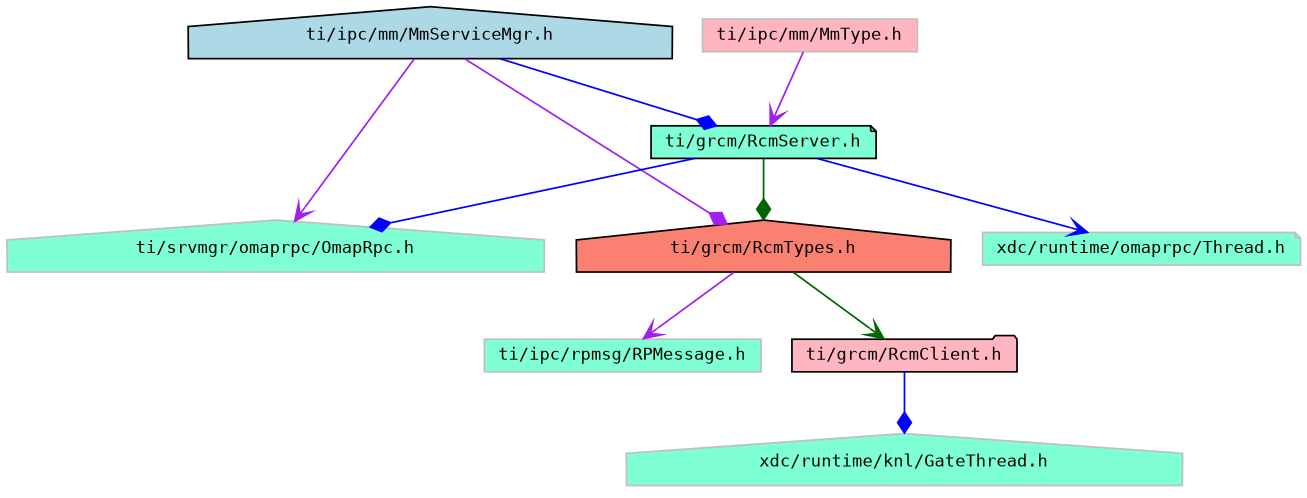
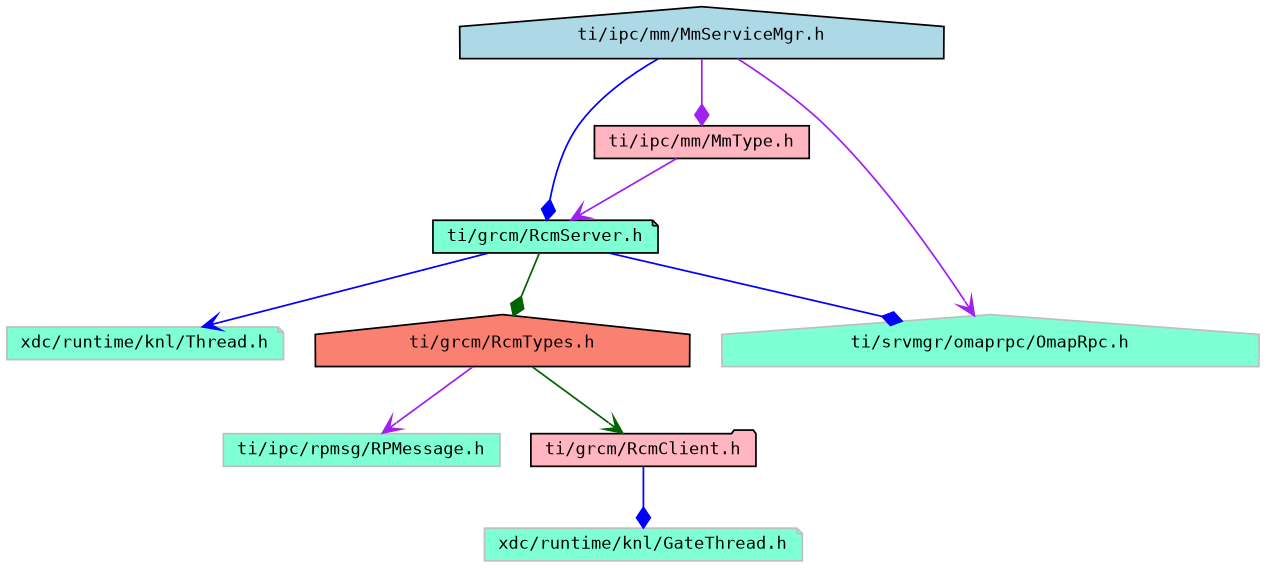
(810, 35) -> (702, 142)
(587, 136) -> (702, 82)
(1142, 249) -> (145, 343)
(904, 462) -> (643, 545)
